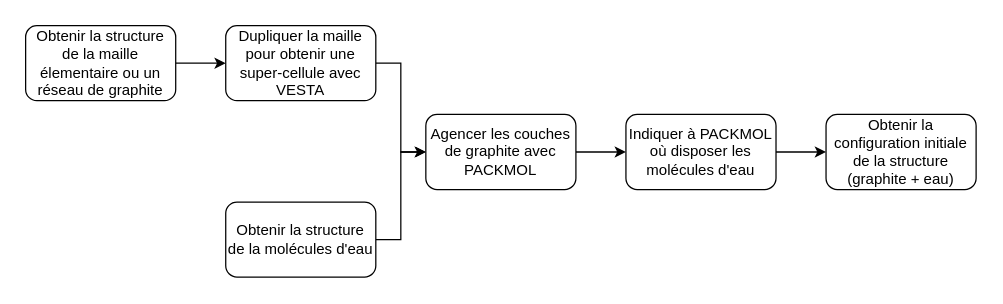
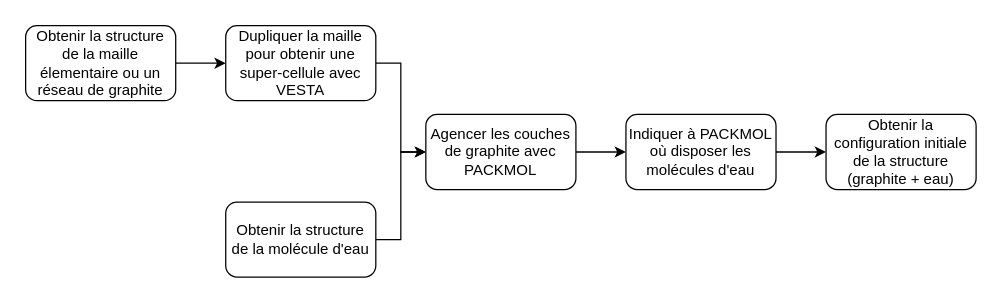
(301, 239) -> (301, 239)
